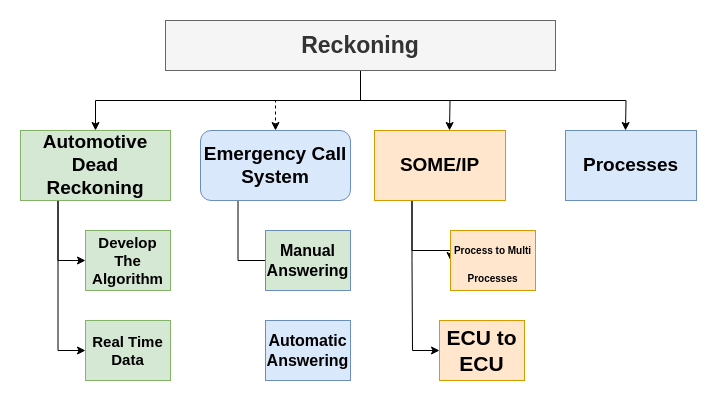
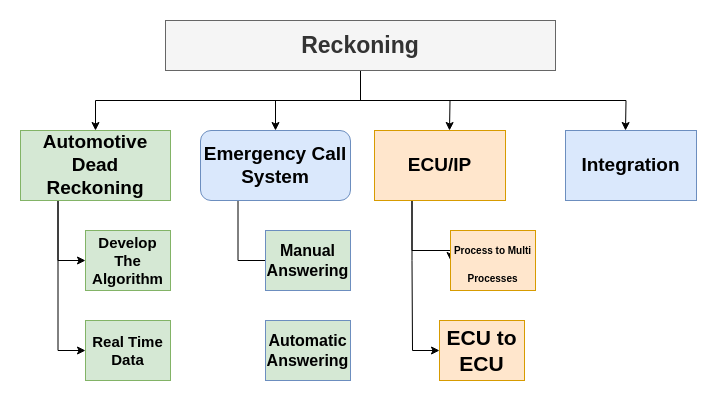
(276, 113) -> (276, 113)
(440, 166) -> (440, 166)
(631, 166) -> (631, 166)
(308, 351) -> (308, 351)
